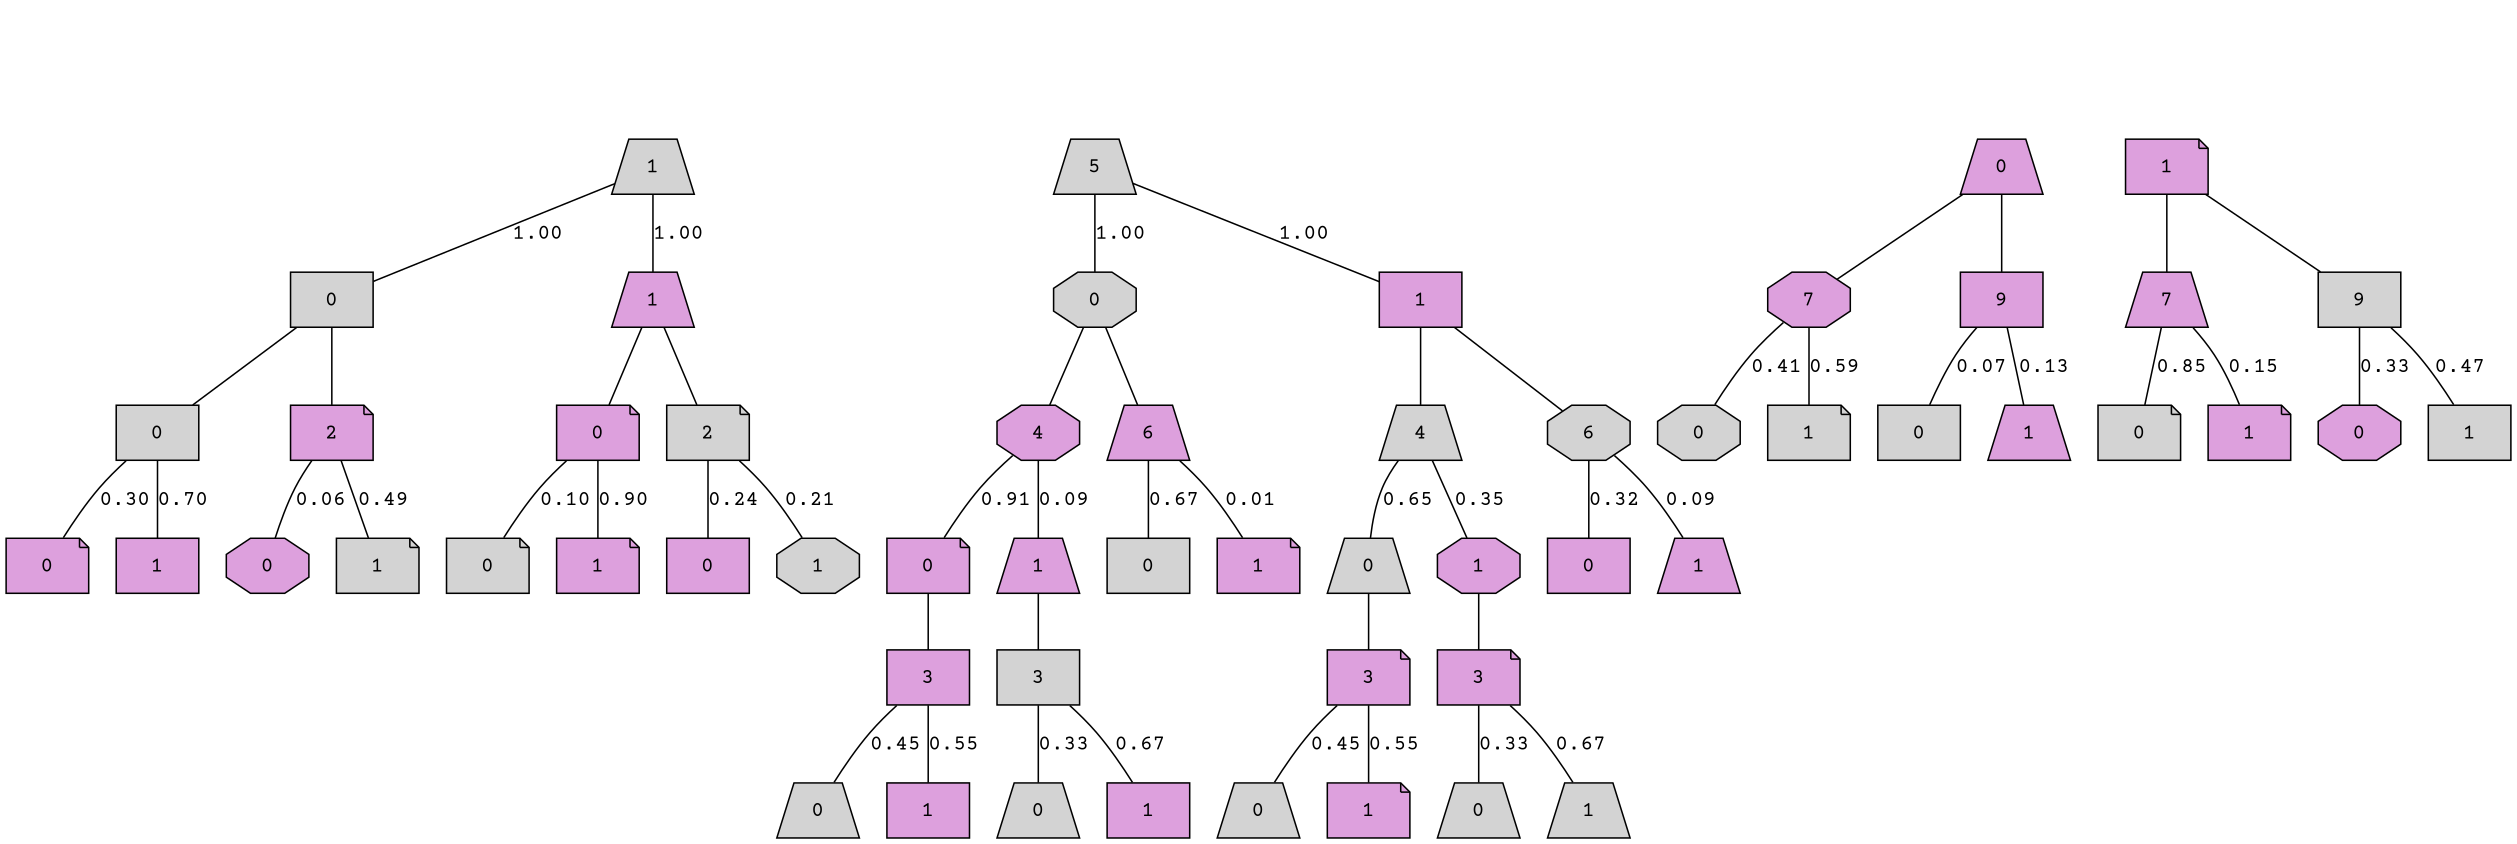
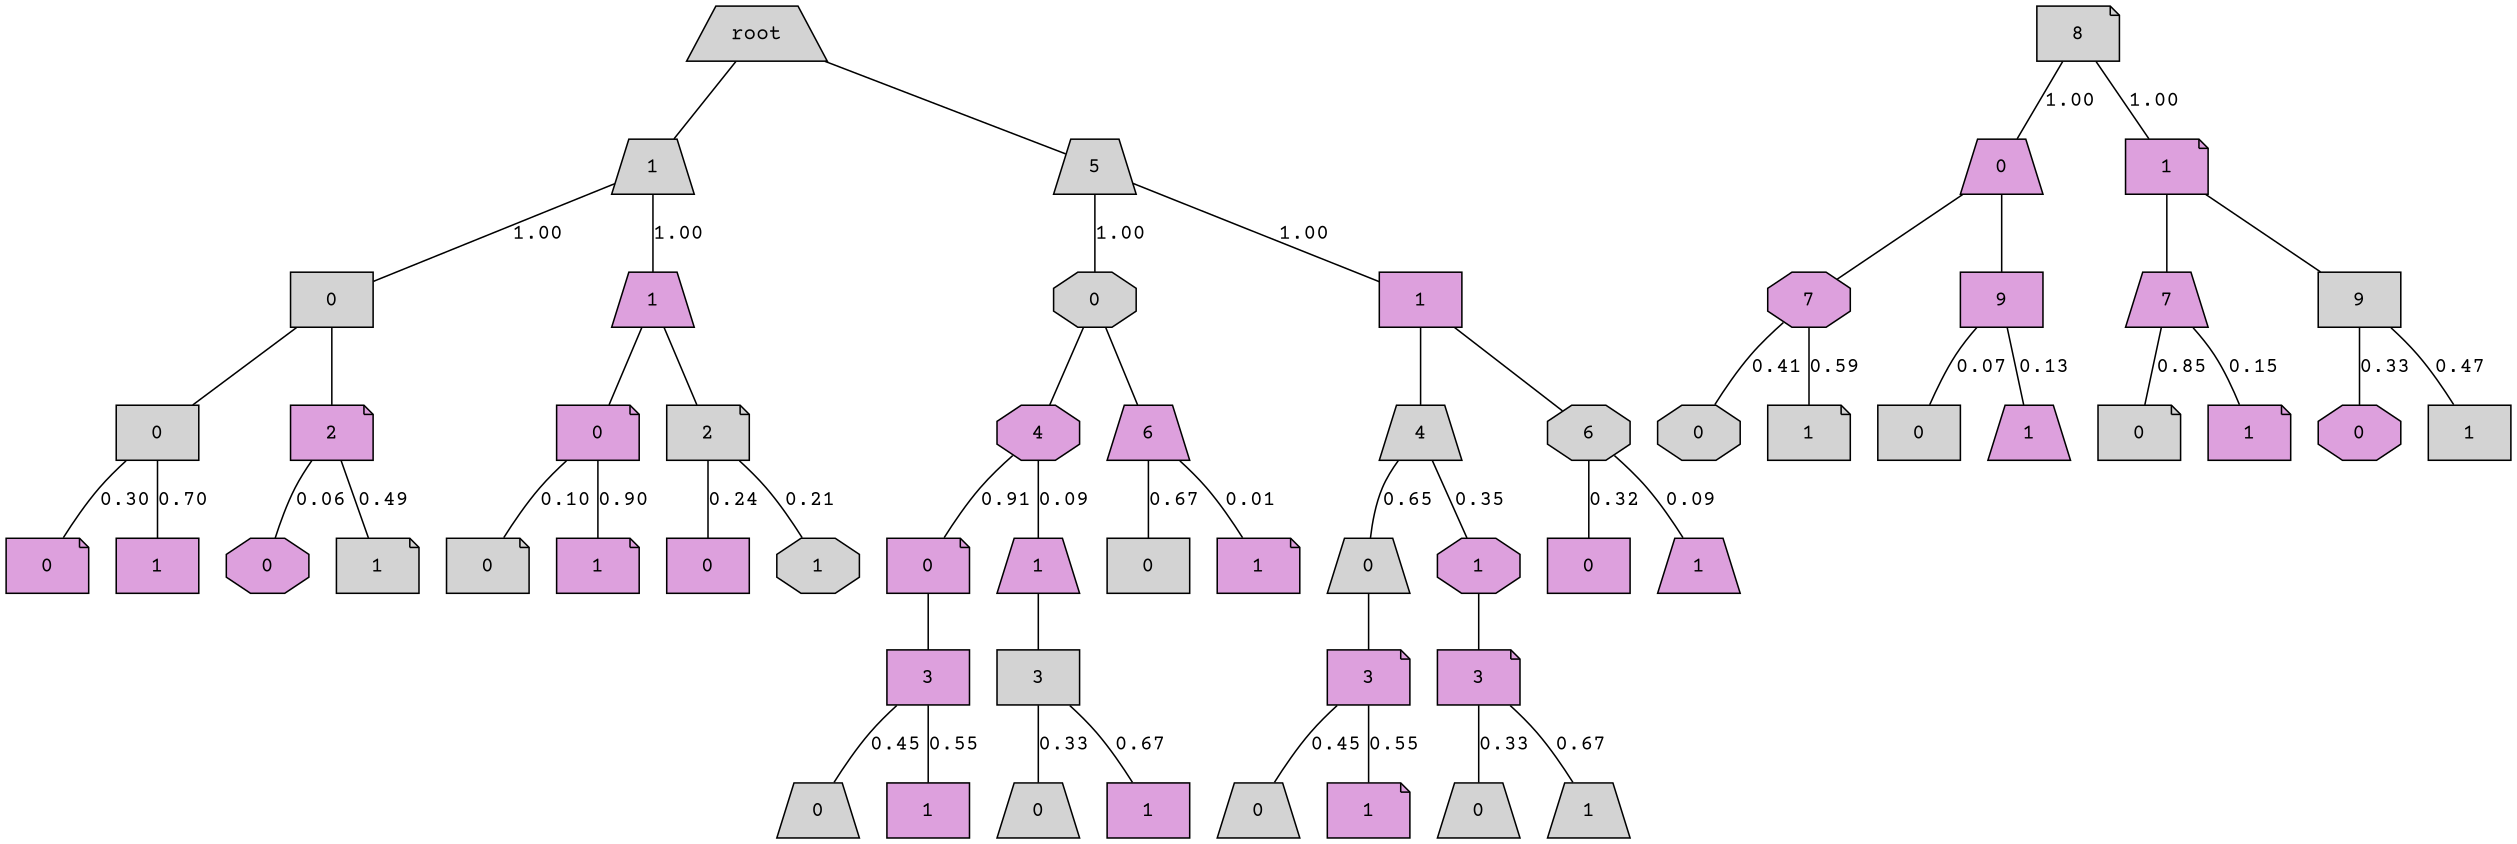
none -> (757, 34)
none -> (2078, 34)
